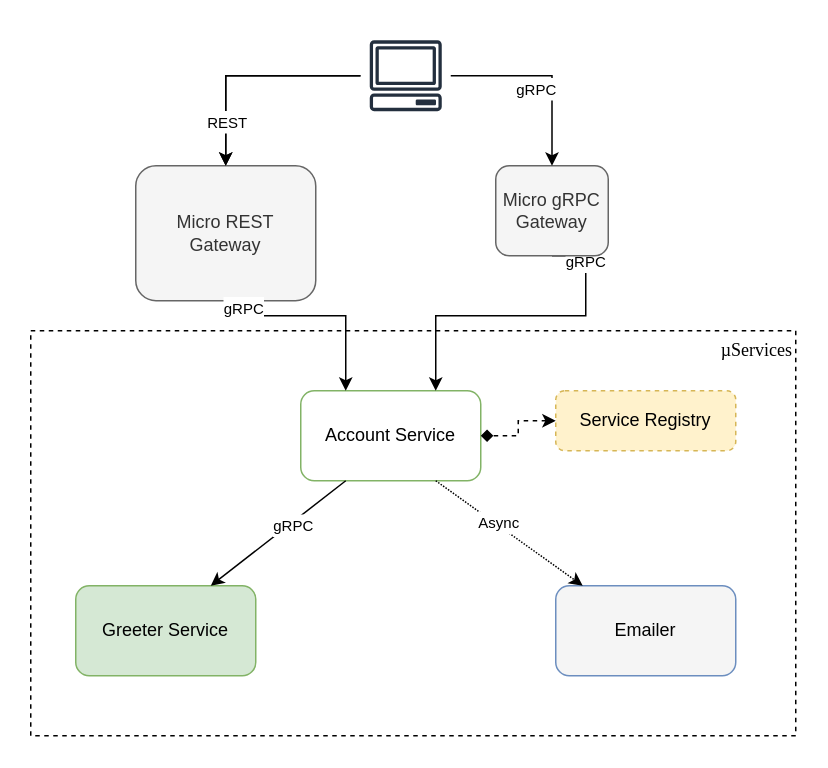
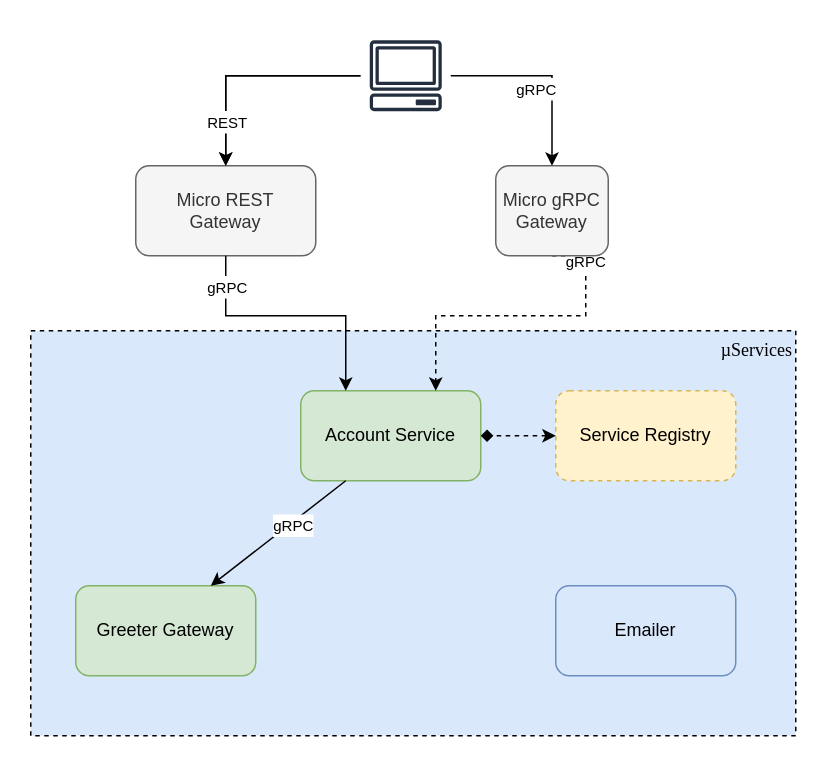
(226, 233) -> (226, 211)
(502, 316) -> (502, 316)
(646, 421) -> (646, 436)
(391, 436) -> (391, 436)
(503, 529) -> none
(413, 533) -> (413, 533)
(166, 631) -> (166, 631)
(646, 631) -> (646, 631)
